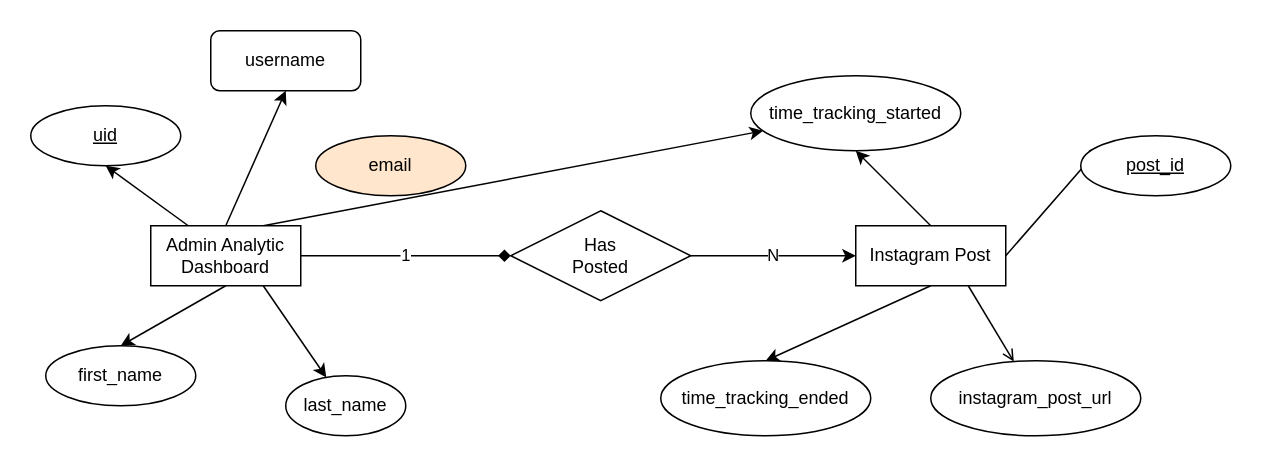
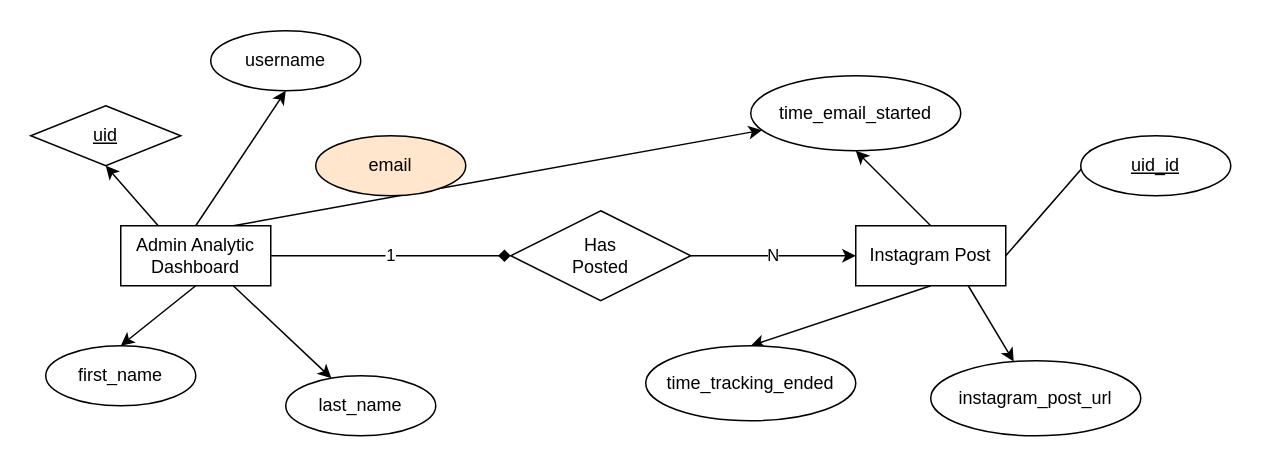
(286, 61) -> (286, 61)
(856, 113) -> (856, 113)
(106, 136) -> (106, 136)
(1156, 166) -> (1156, 166)
(226, 256) -> (196, 256)
(1009, 354) -> (1008, 352)
(766, 398) -> (751, 383)
(346, 406) -> (361, 406)
